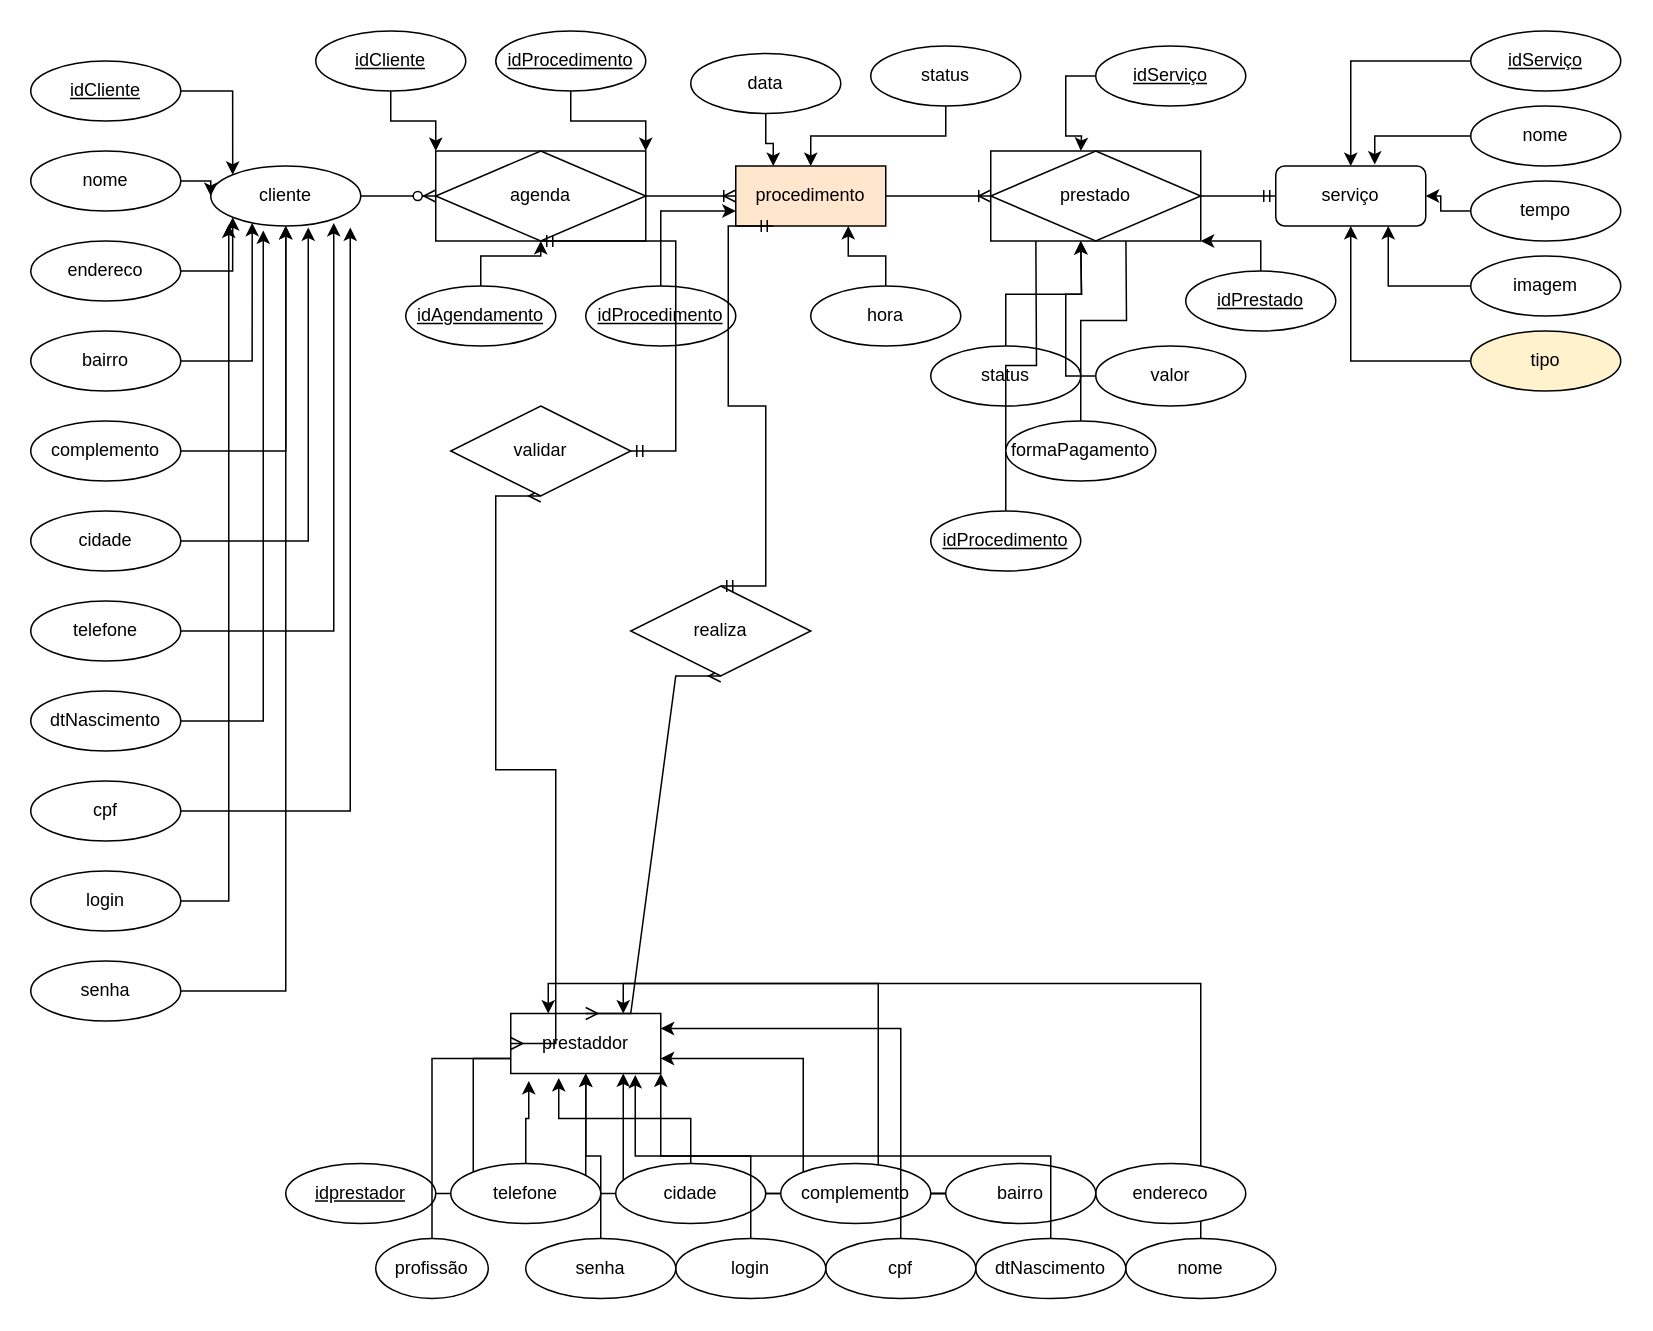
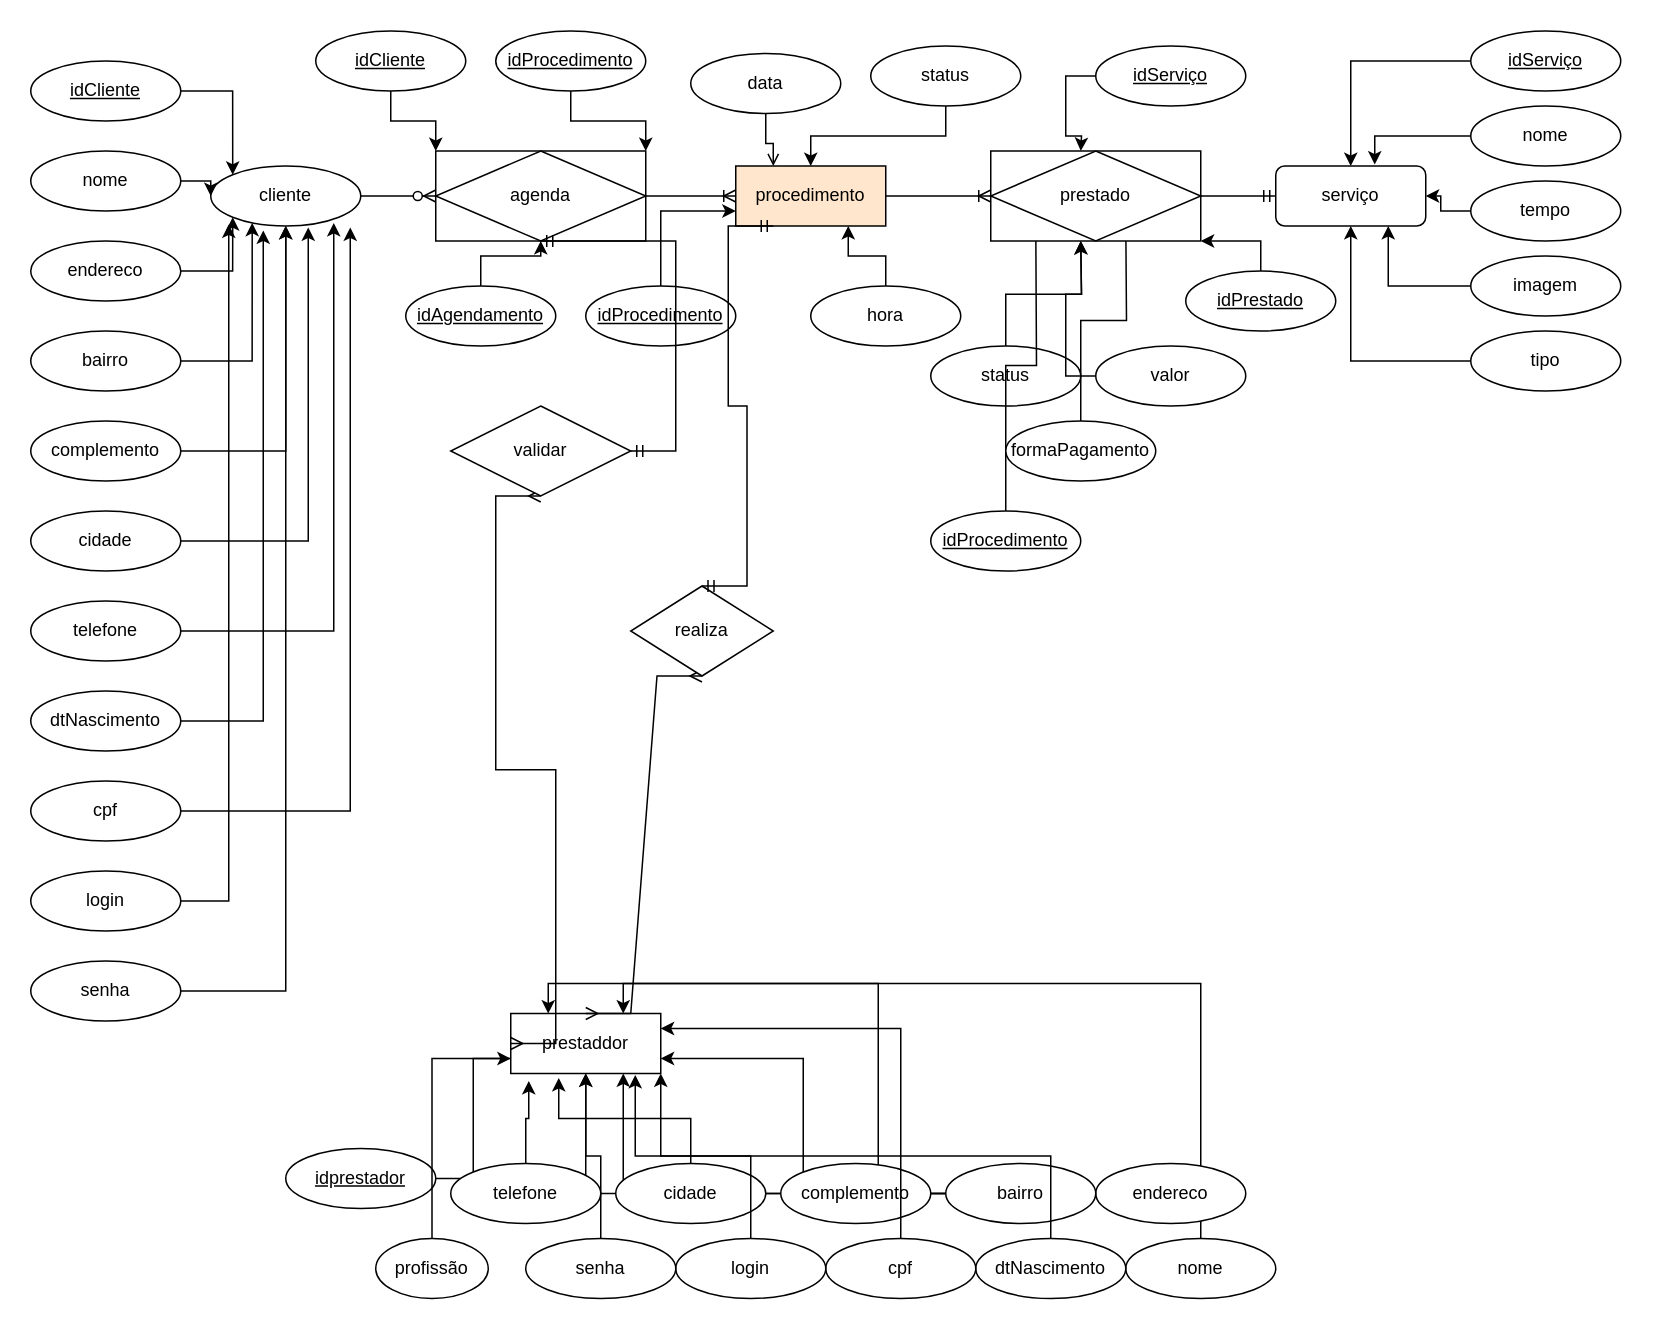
(773, 154) -> (773, 157)
(1546, 361) -> (1546, 361)
(721, 631) -> (702, 631)
(432, 1186) -> (432, 1186)
(361, 1193) -> (361, 1178)
